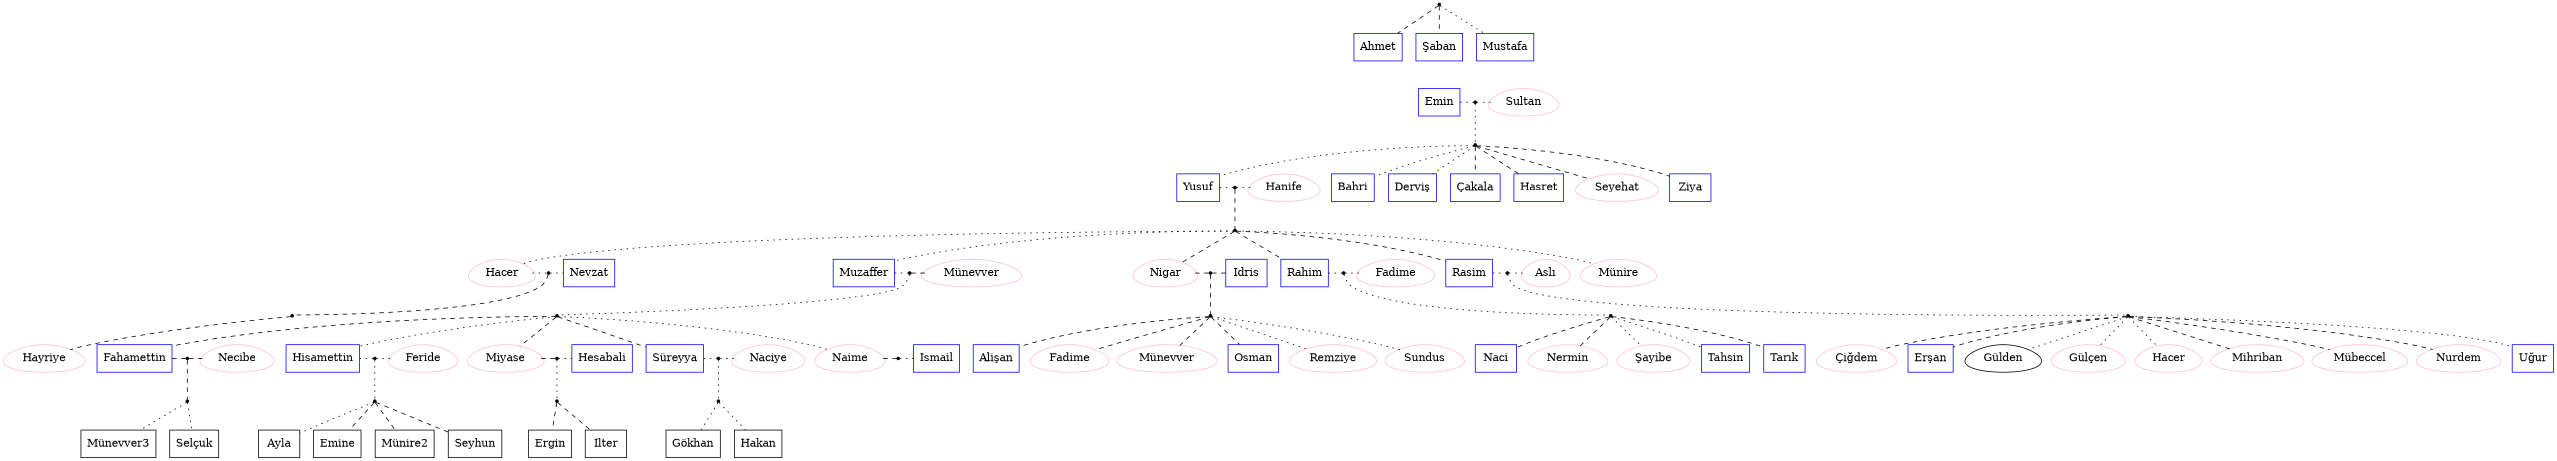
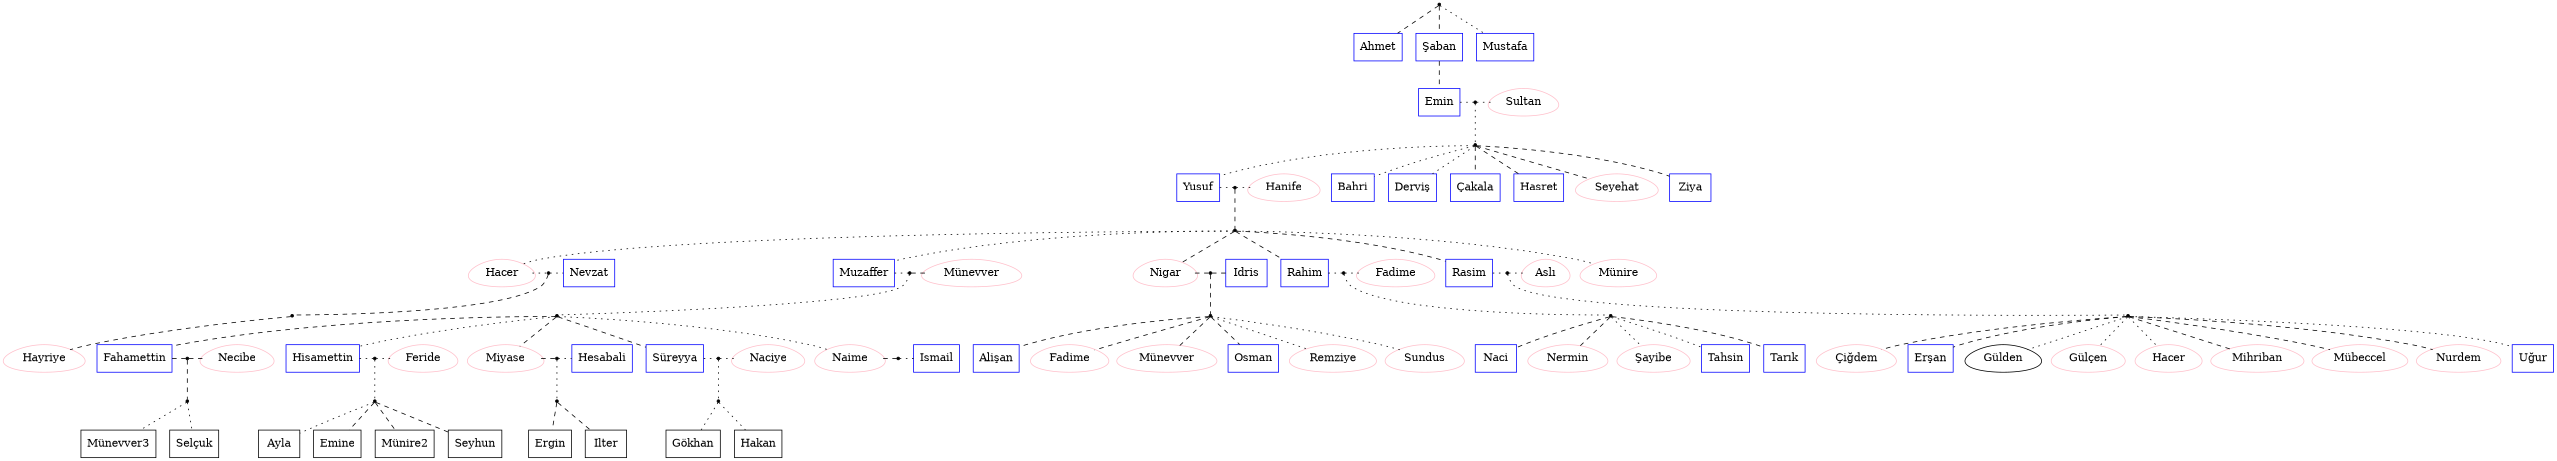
none -> (1439, 75)
